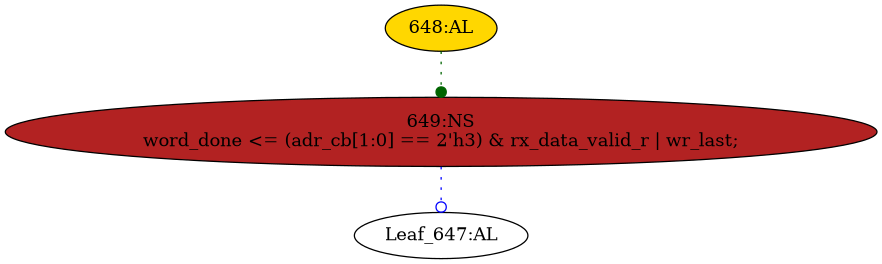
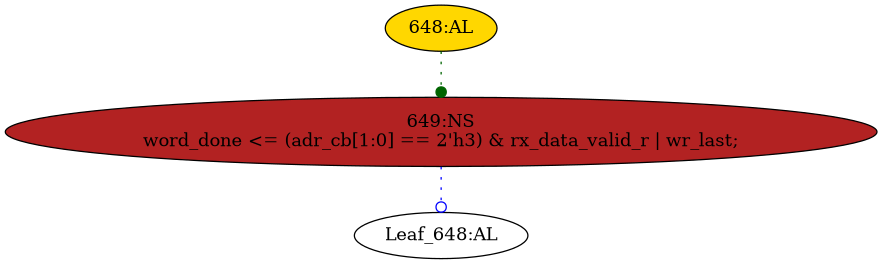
(441, 236) -> (441, 236)
